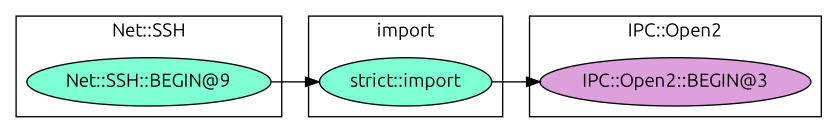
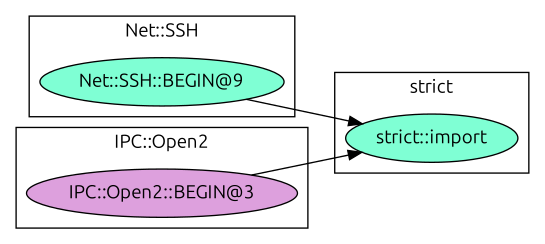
(406, 32) -> (432, 88)
(511, 82) -> (298, 166)
